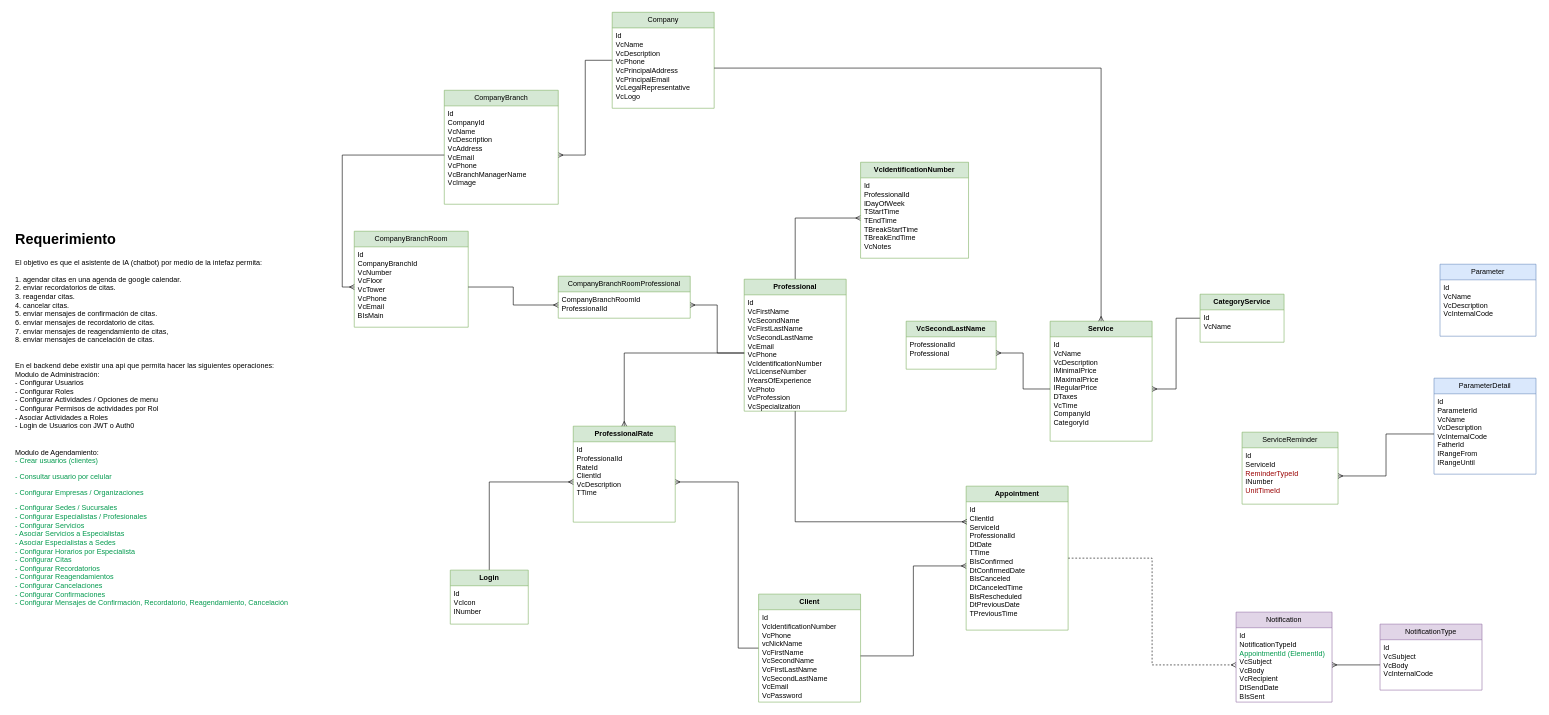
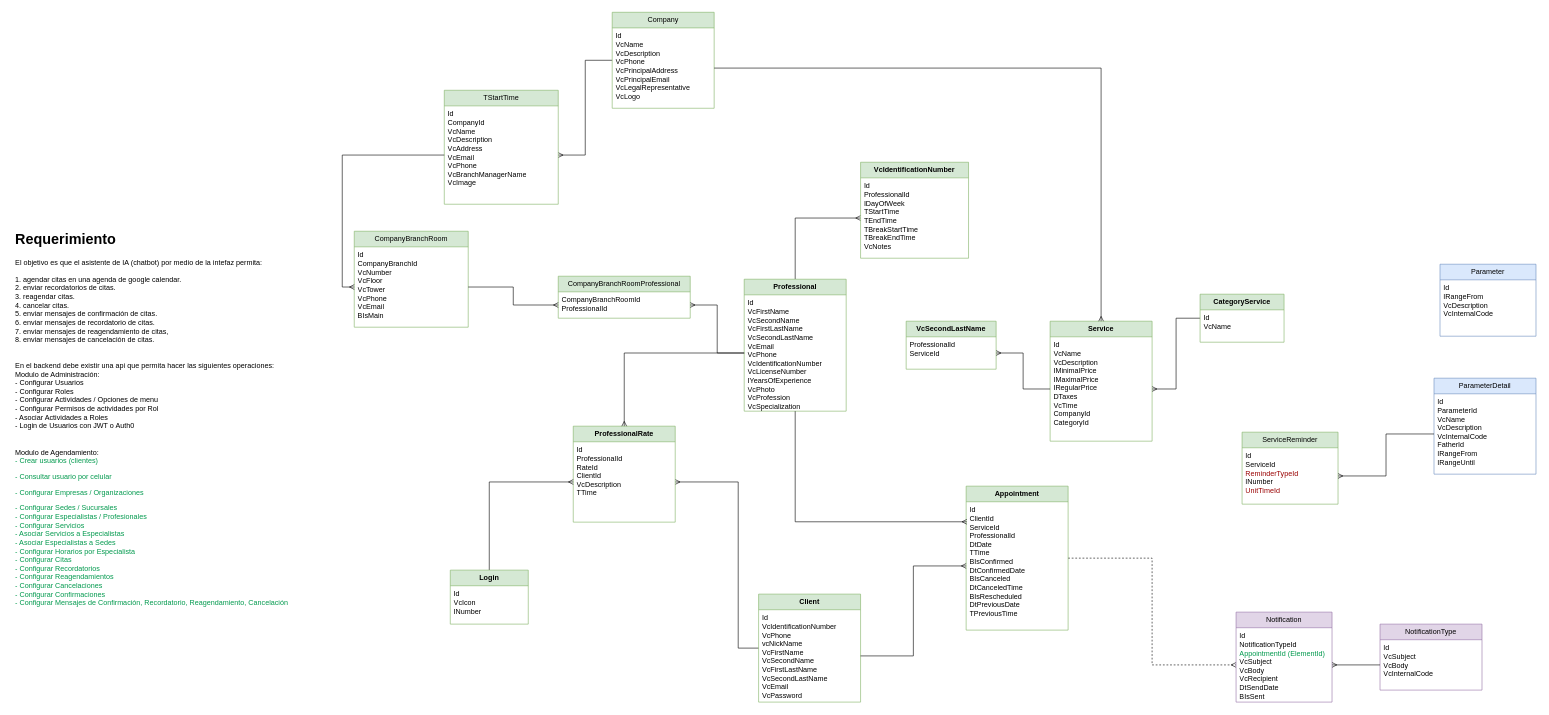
(501, 98) -> (501, 98)
(1471, 301) -> (1471, 301)
(936, 350) -> (936, 350)
